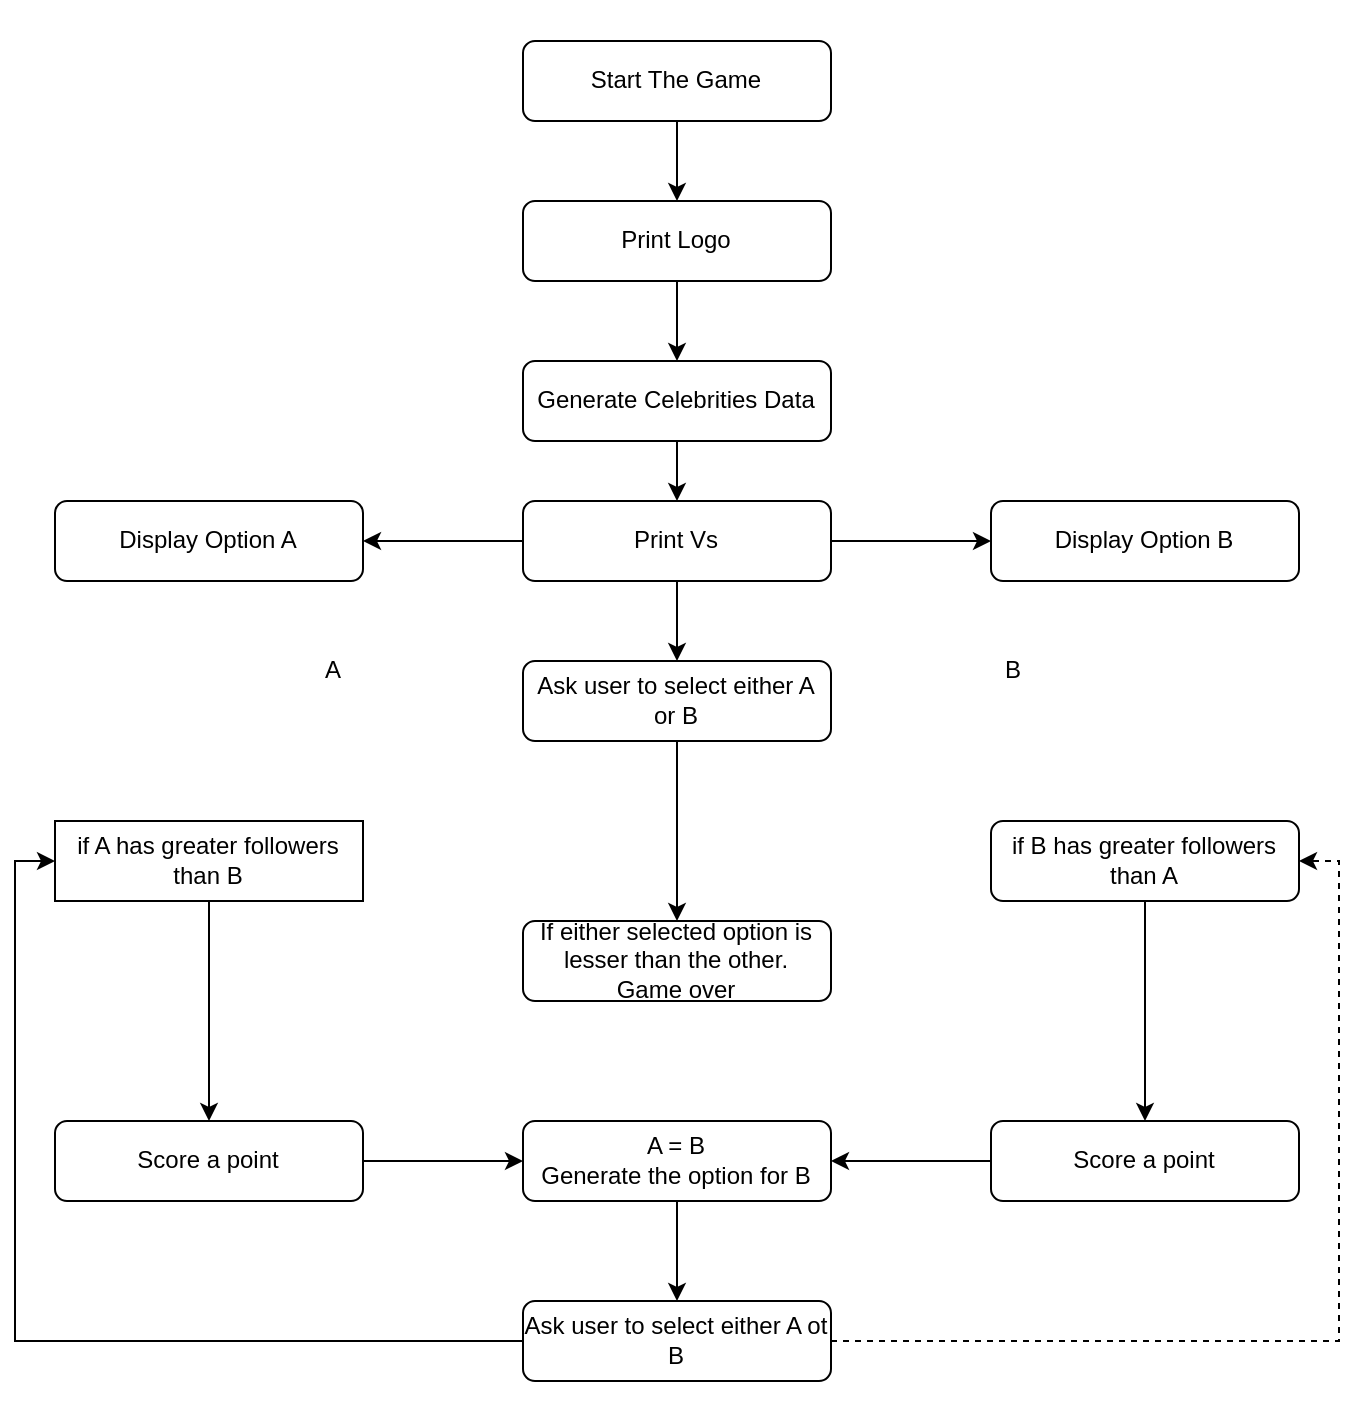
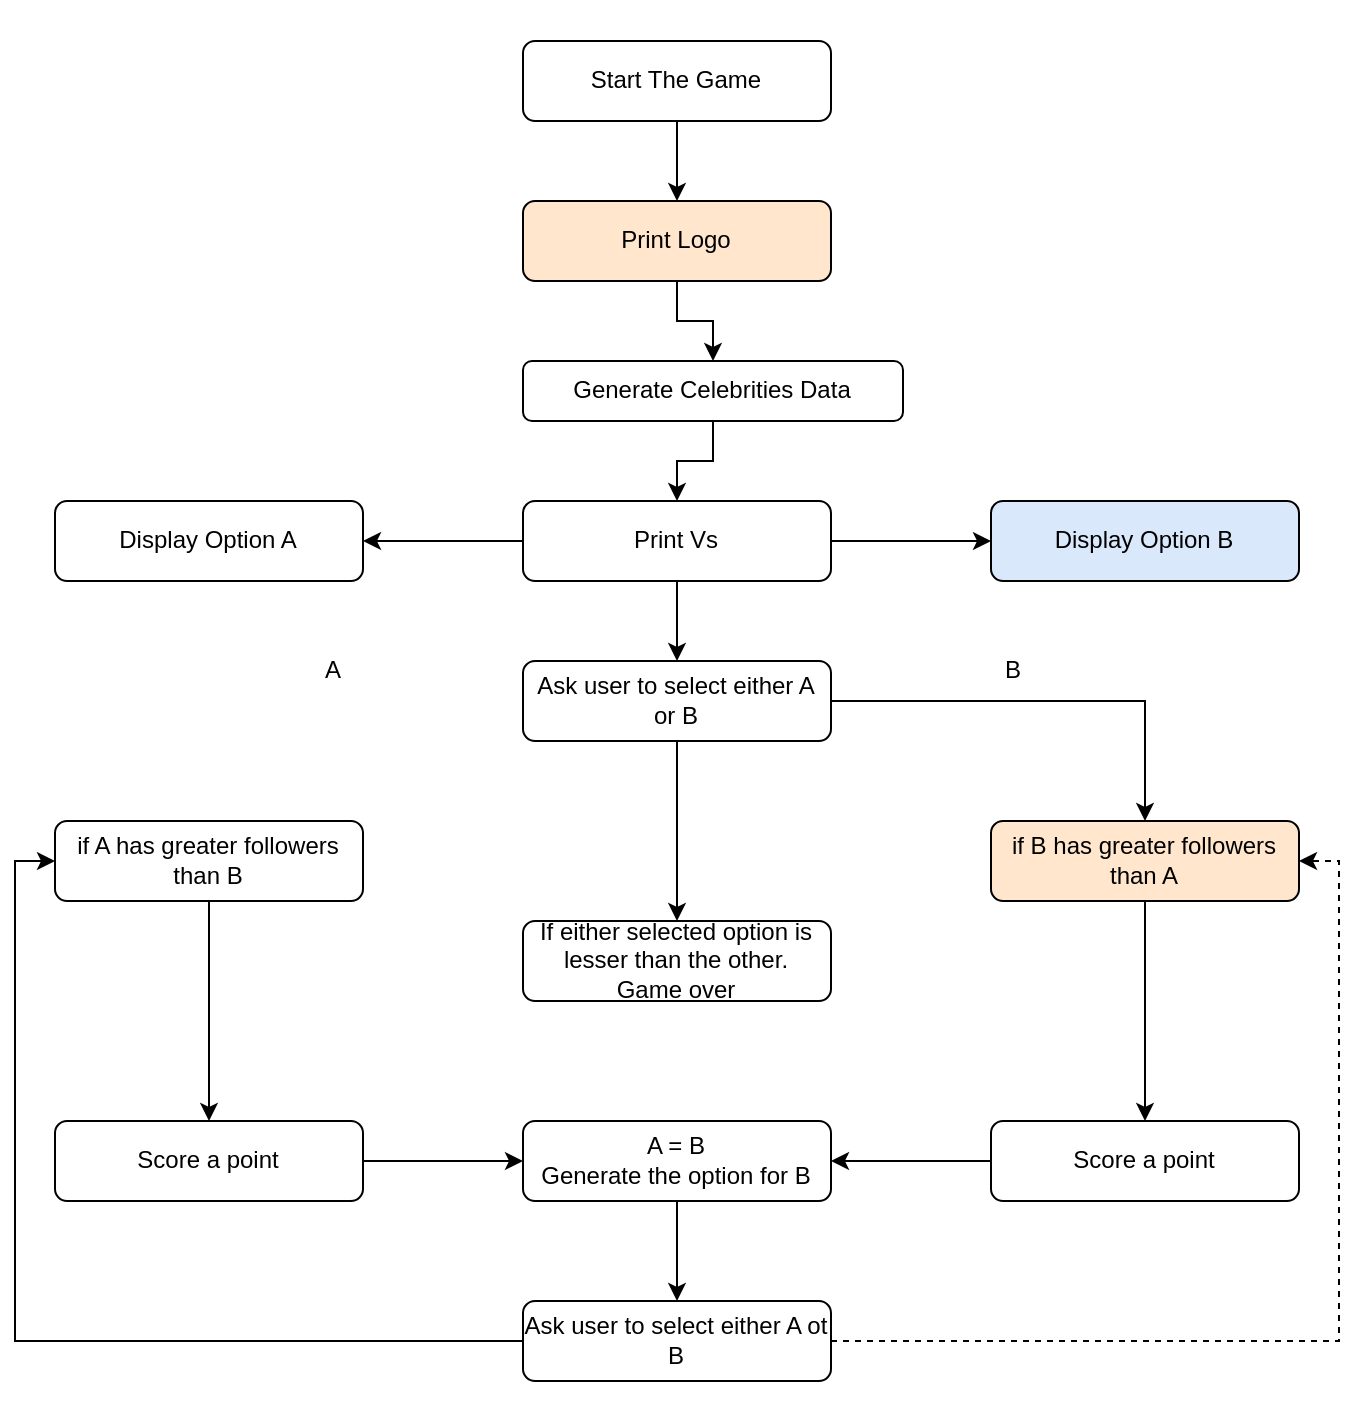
(677, 241) -> (677, 241)
(677, 401) -> (713, 391)
(1145, 541) -> (1145, 541)
none -> (1041, 701)
(209, 861) -> (209, 861)
(1145, 861) -> (1145, 861)
